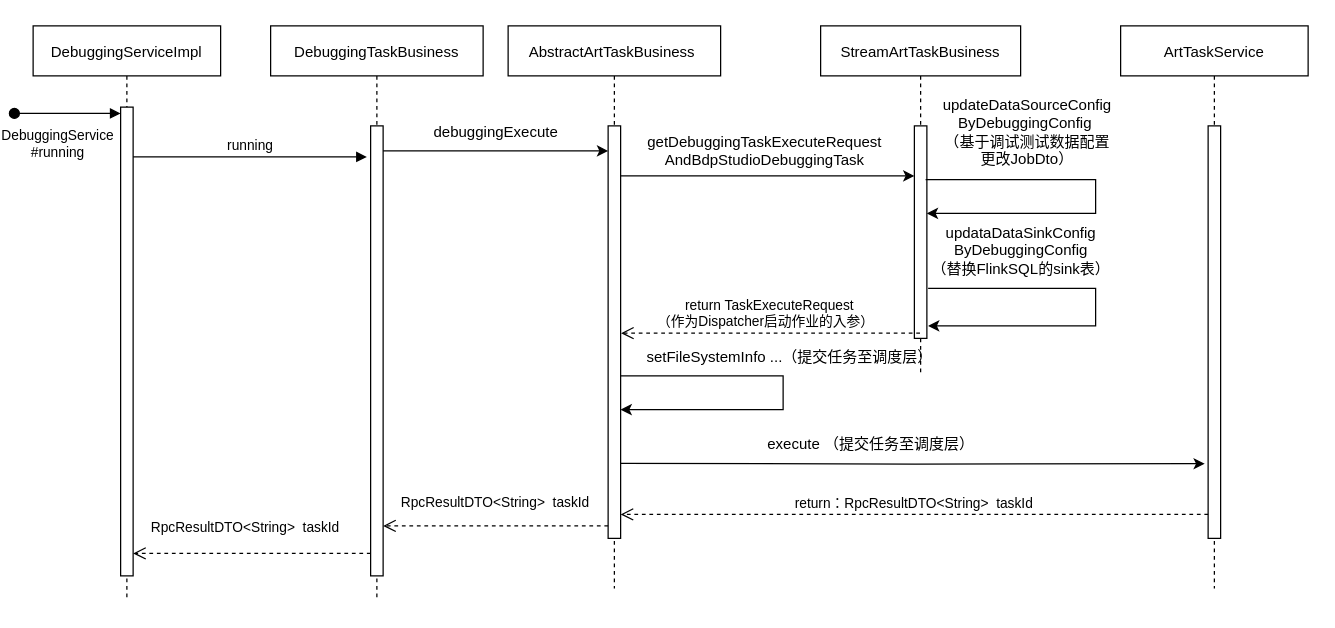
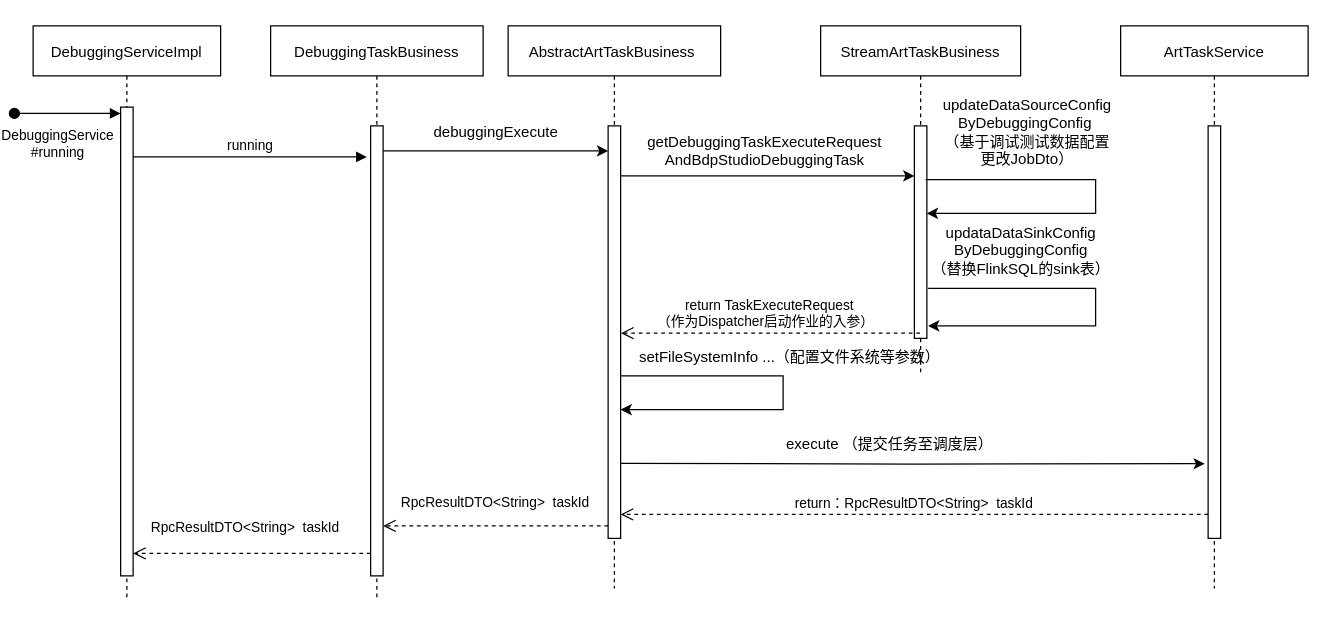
(790, 357) -> (790, 357)
(871, 444) -> (889, 444)
